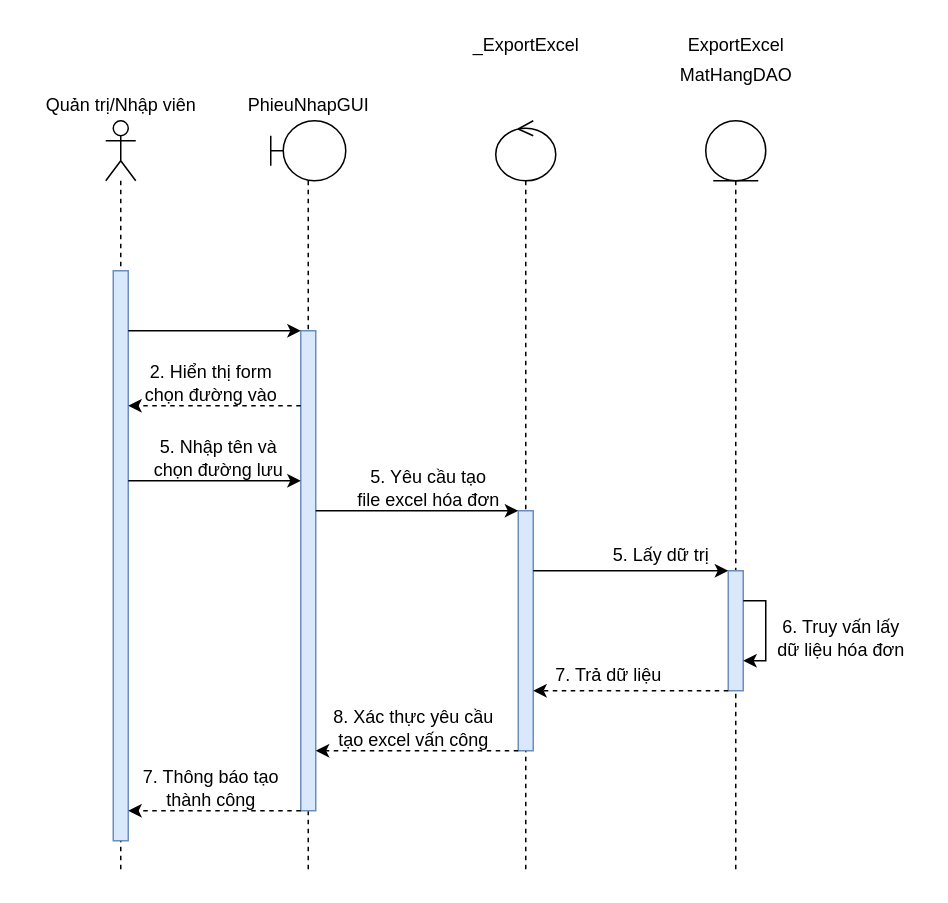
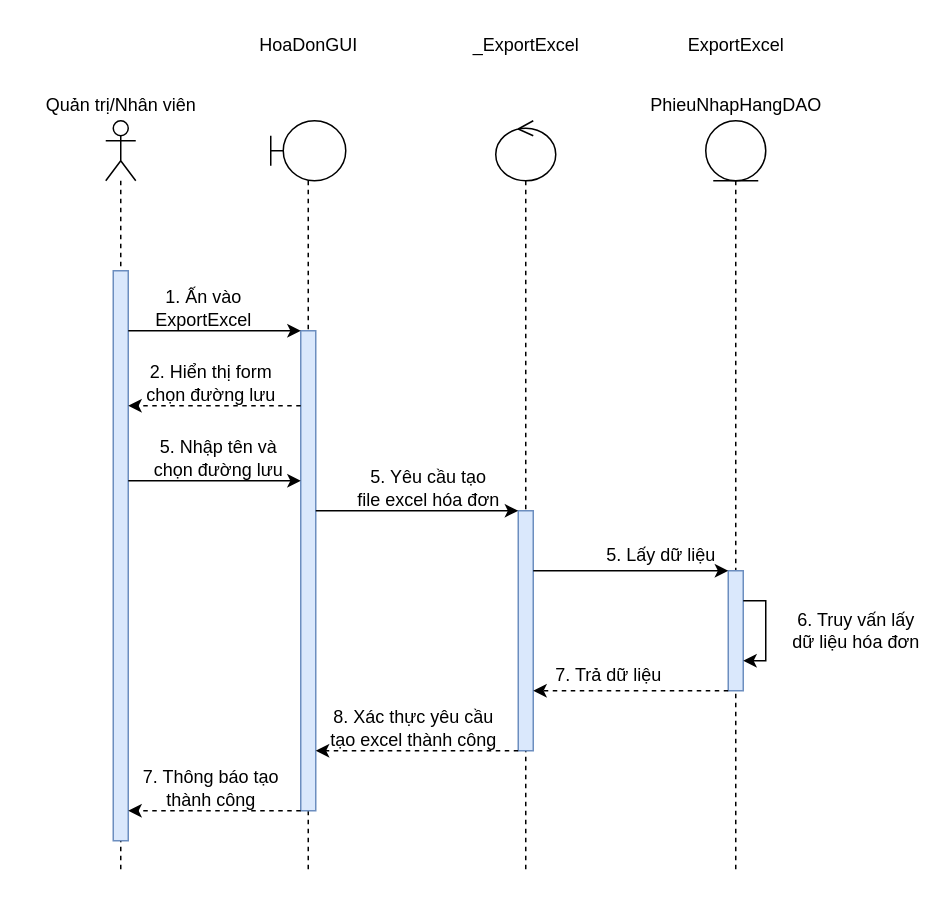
none -> (308, 46)
(736, 76) -> none
(122, 106) -> (122, 106)
(308, 106) -> none
none -> (736, 106)
none -> (203, 308)
(212, 383) -> (212, 383)
(662, 556) -> (662, 556)
(841, 638) -> (856, 631)
(414, 728) -> (414, 728)
